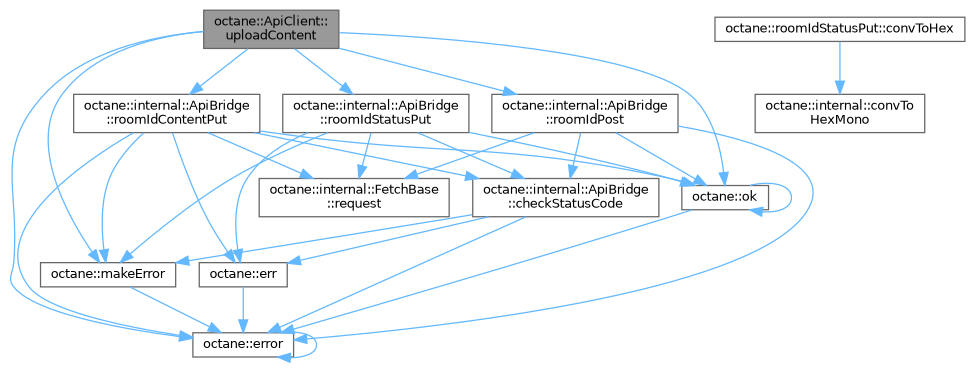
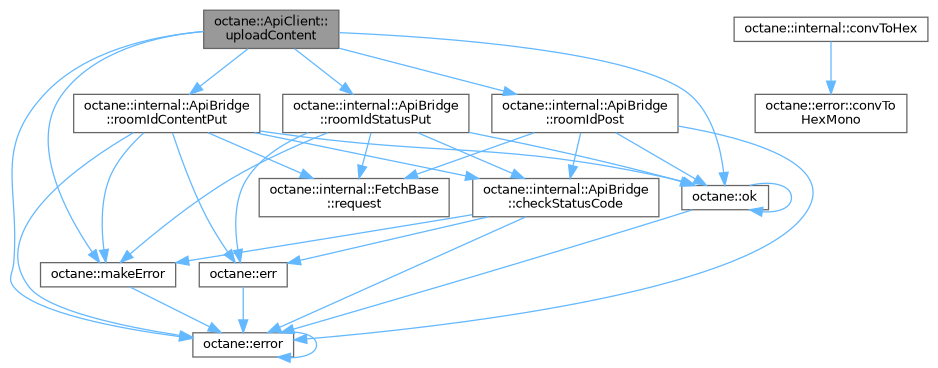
(840, 29) -> (831, 29)
(840, 113) -> (831, 113)
